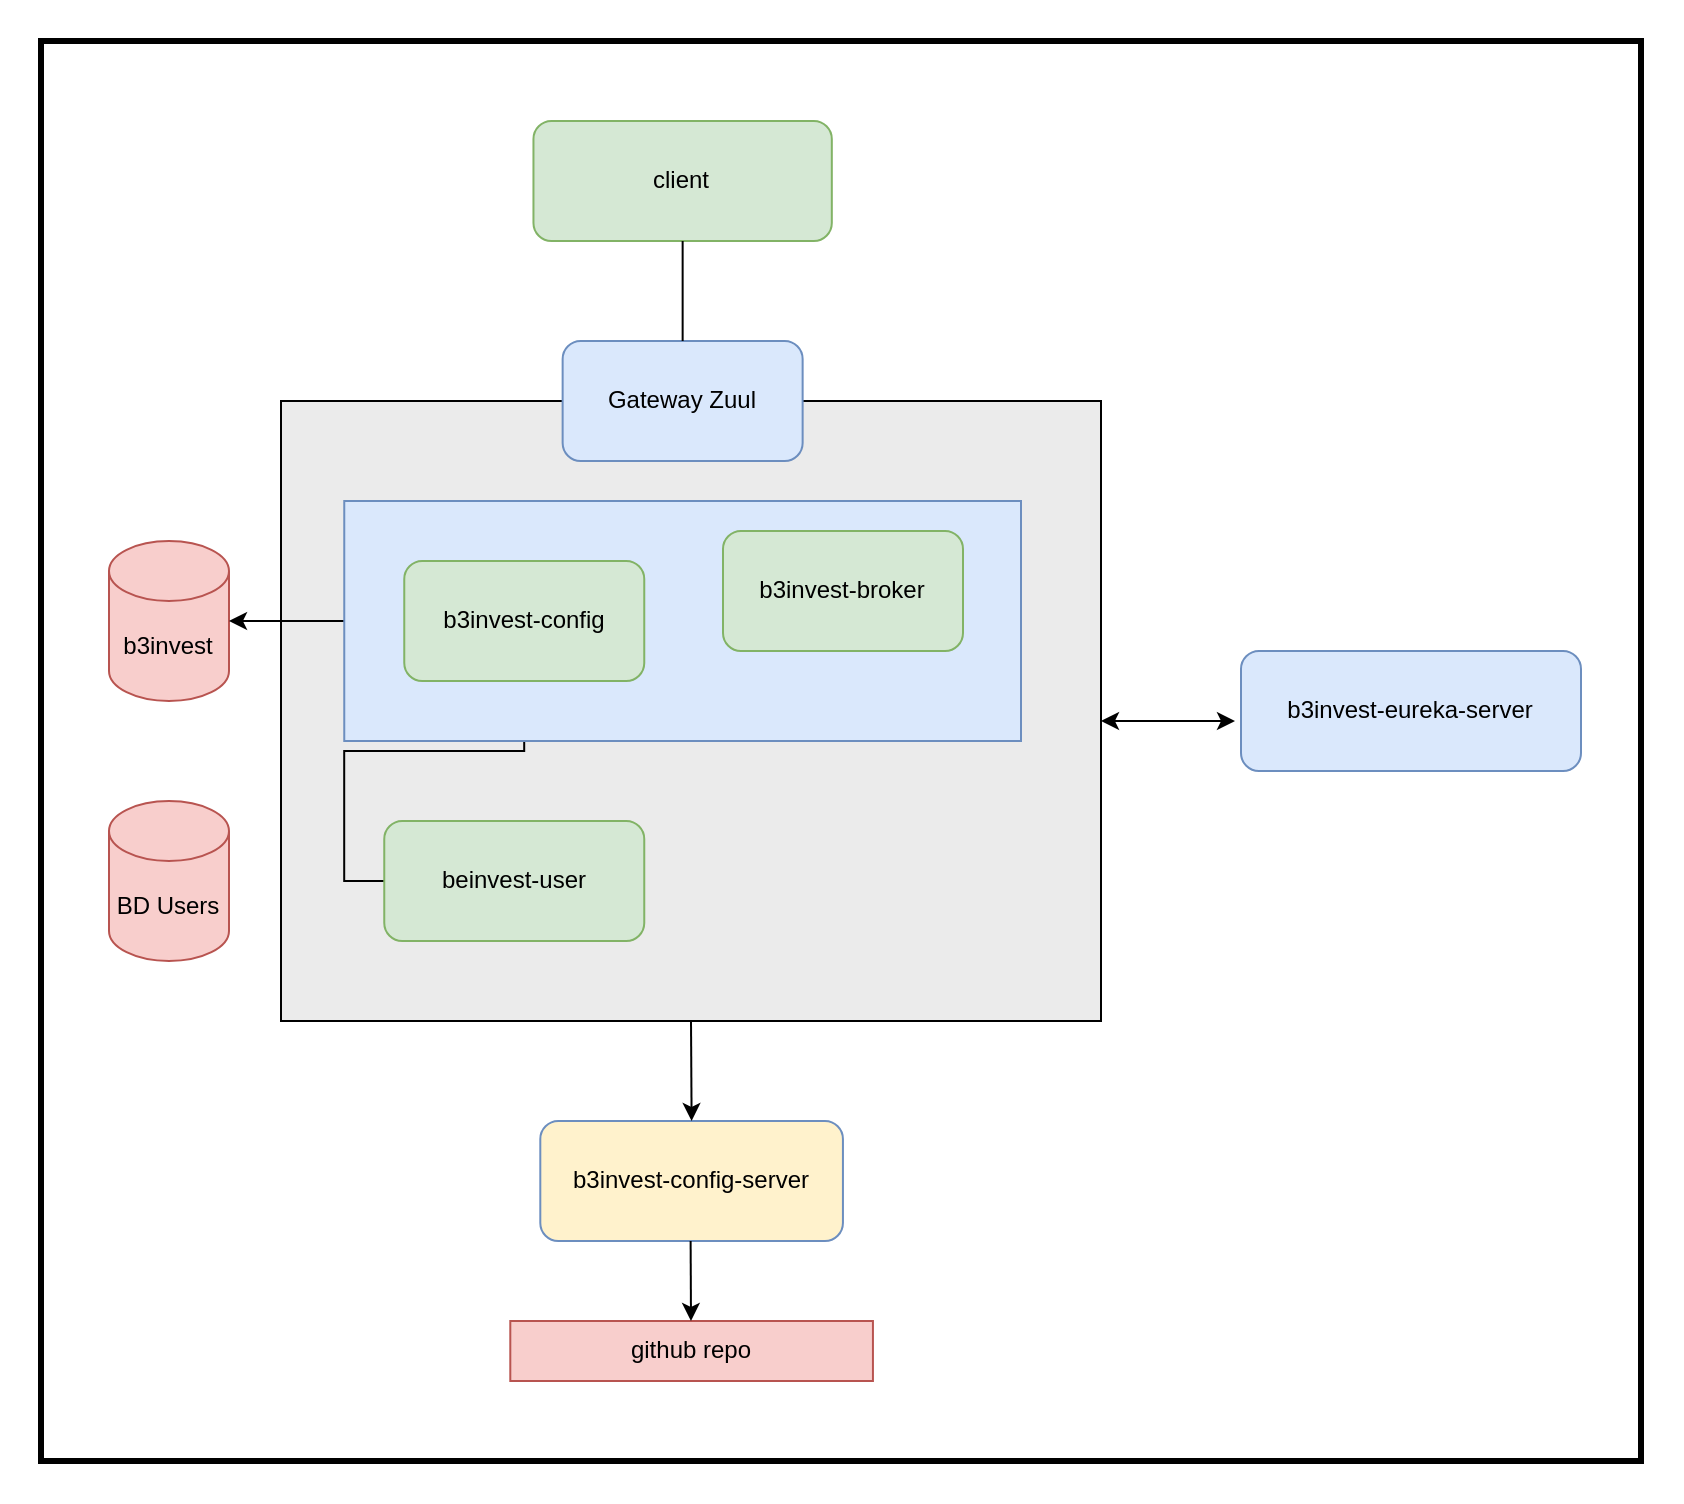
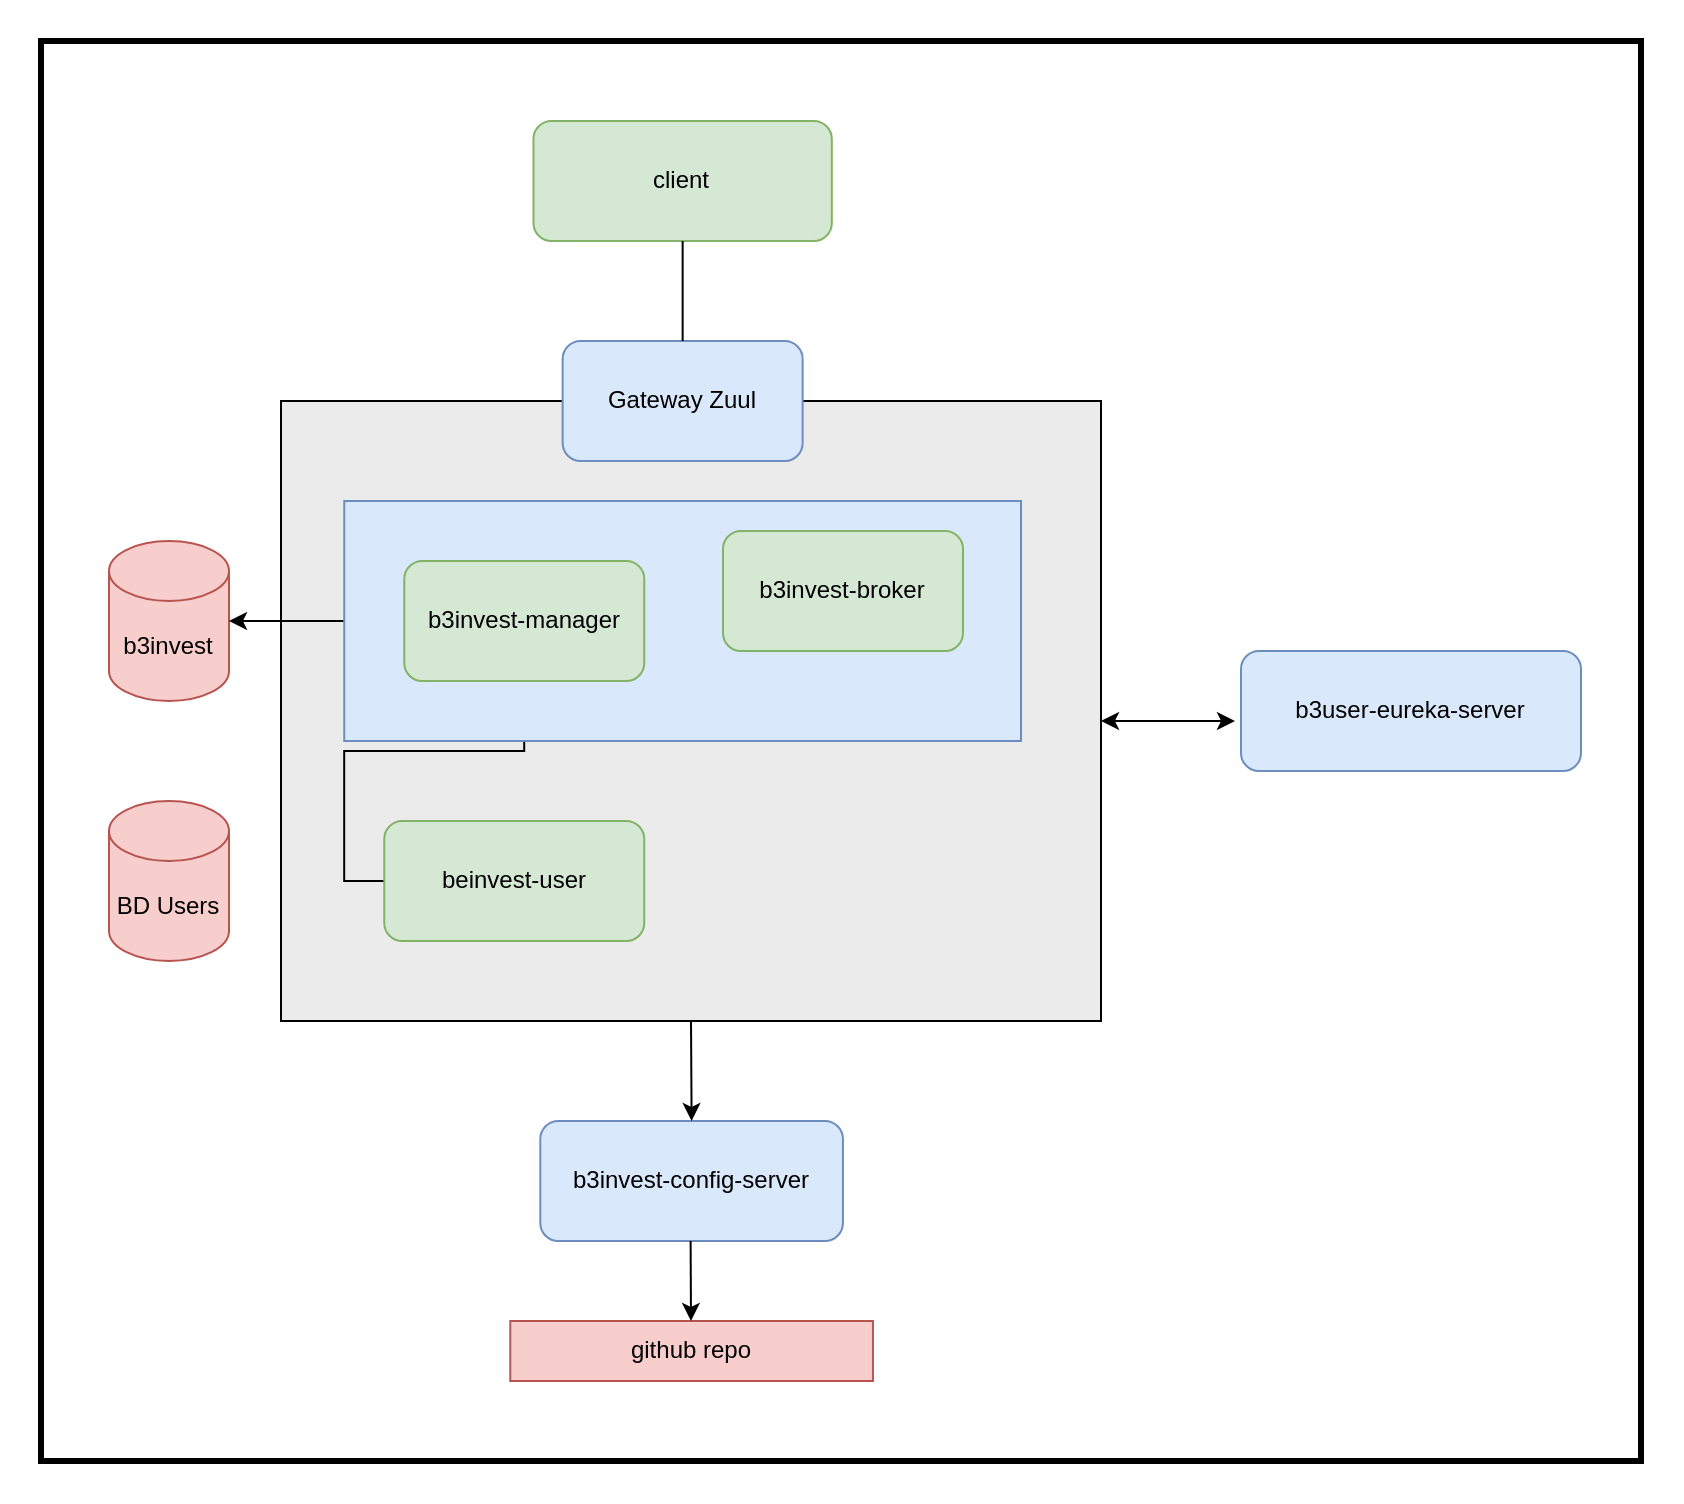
(525, 621) -> (525, 621)
(1411, 711) -> (1411, 711)
(692, 1181) -> (692, 1181)
